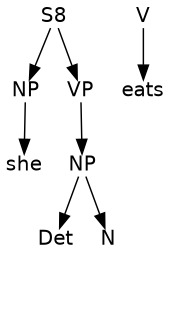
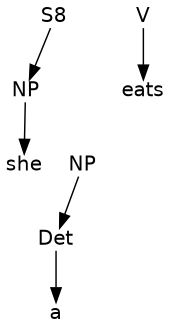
(81, 91) -> none
(108, 239) -> none
none -> (56, 314)
